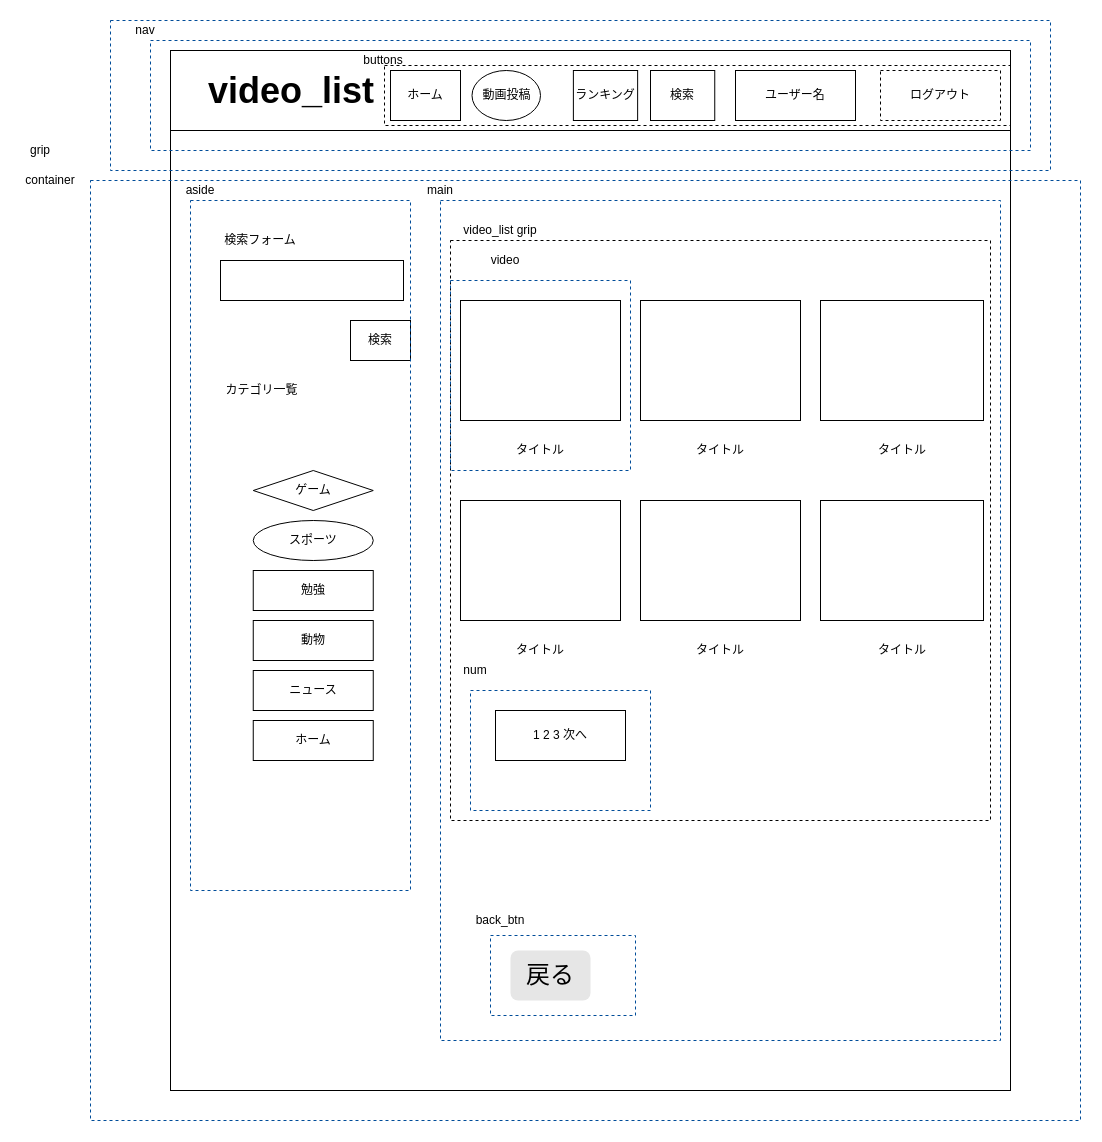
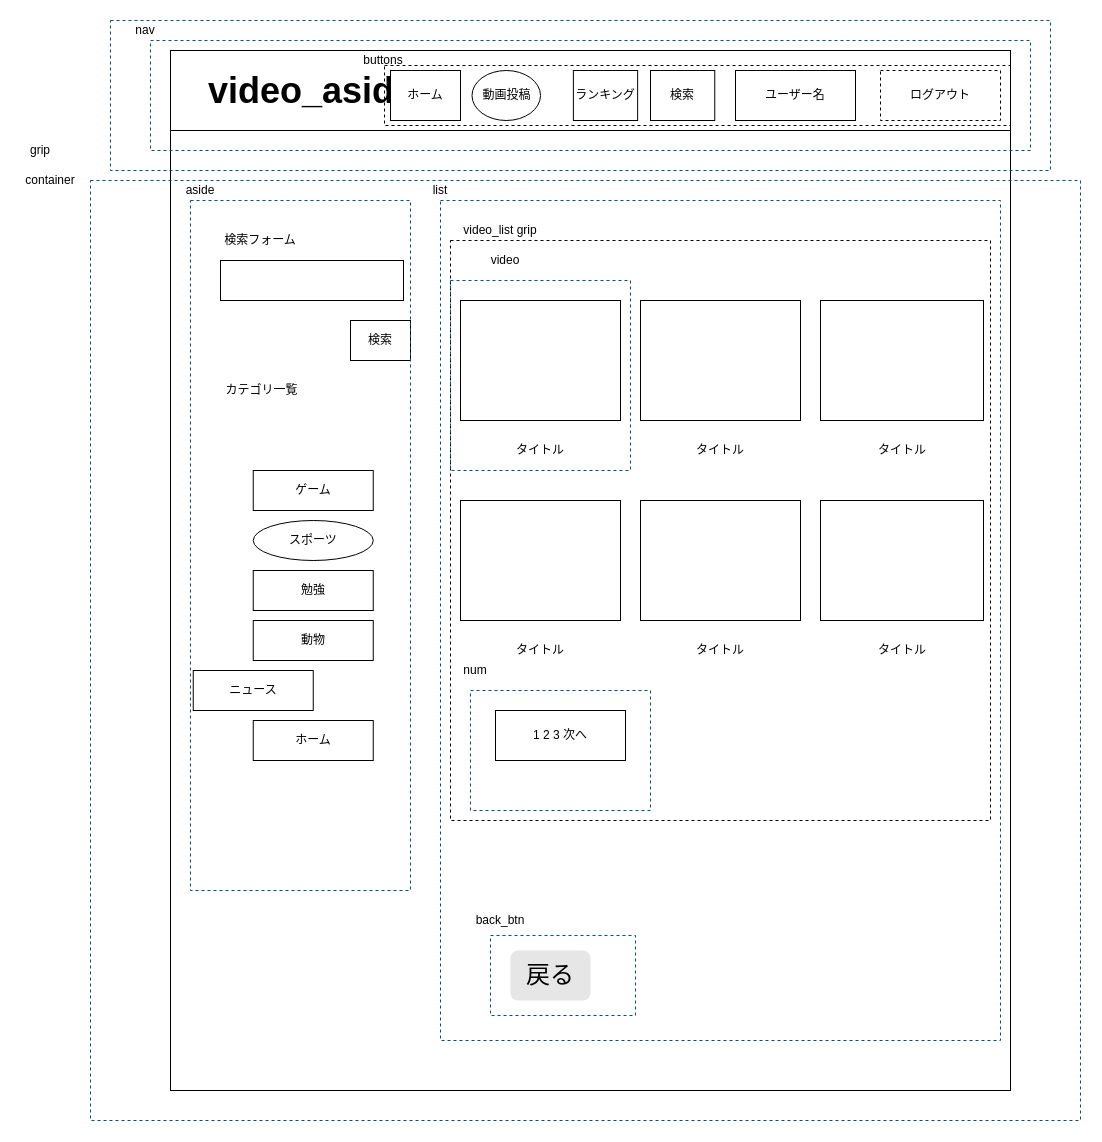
(201, 91) -> (206, 91)
(441, 191) -> (441, 191)
(313, 491) -> (313, 491)
(313, 691) -> (253, 691)
